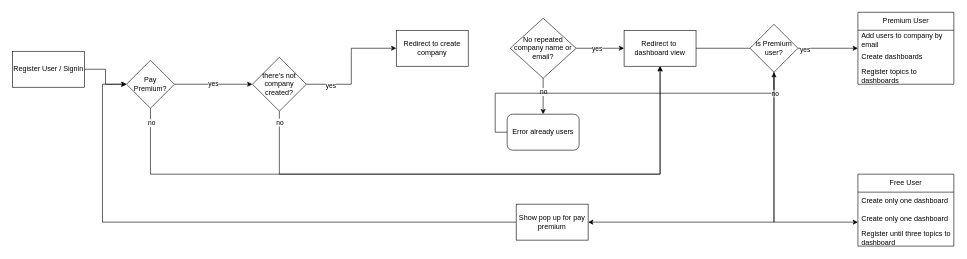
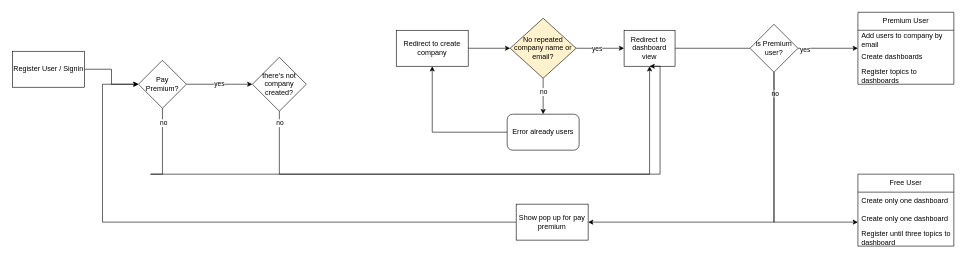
none -> (504, 48)
(543, 48) -> (543, 48)
(660, 48) -> (650, 48)
(150, 84) -> (162, 84)
(330, 84) -> none
(613, 93) -> (432, 132)
